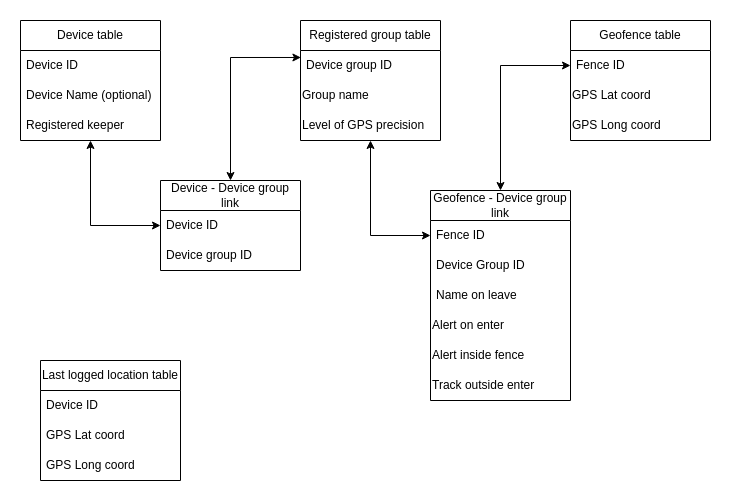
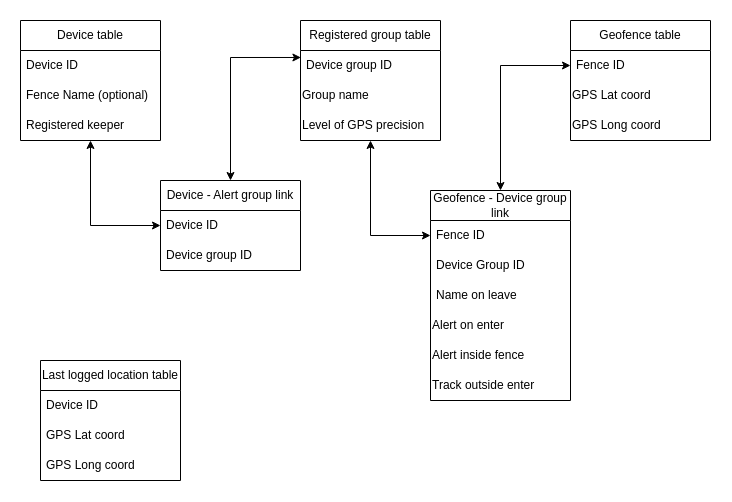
(92, 96) -> (91, 96)
(231, 196) -> (231, 196)
